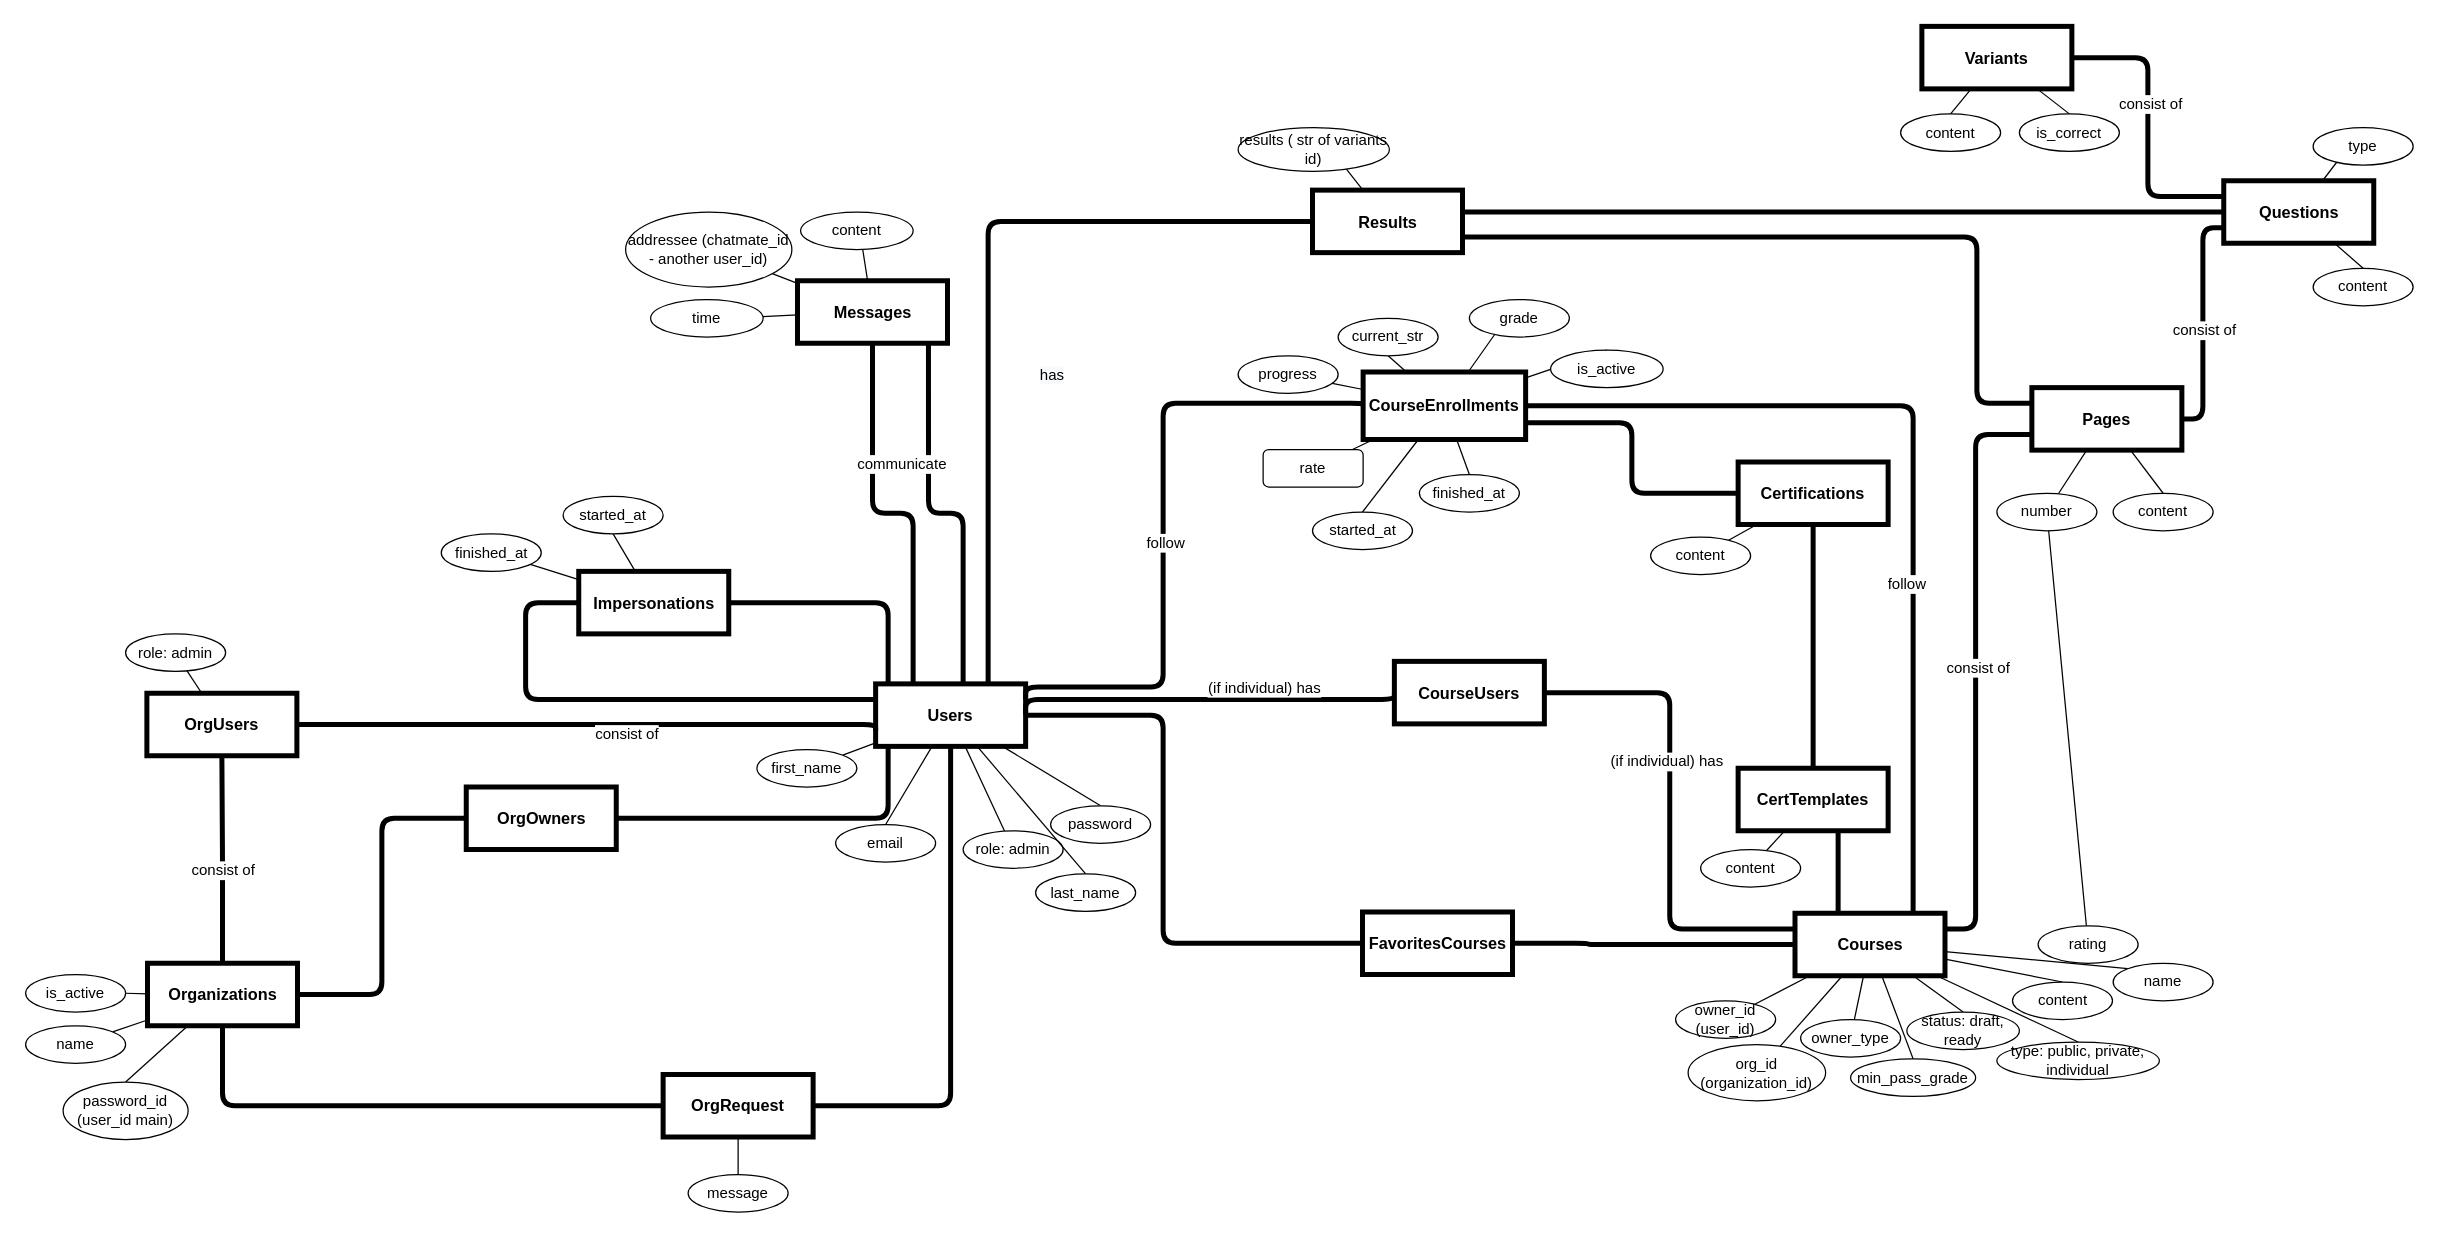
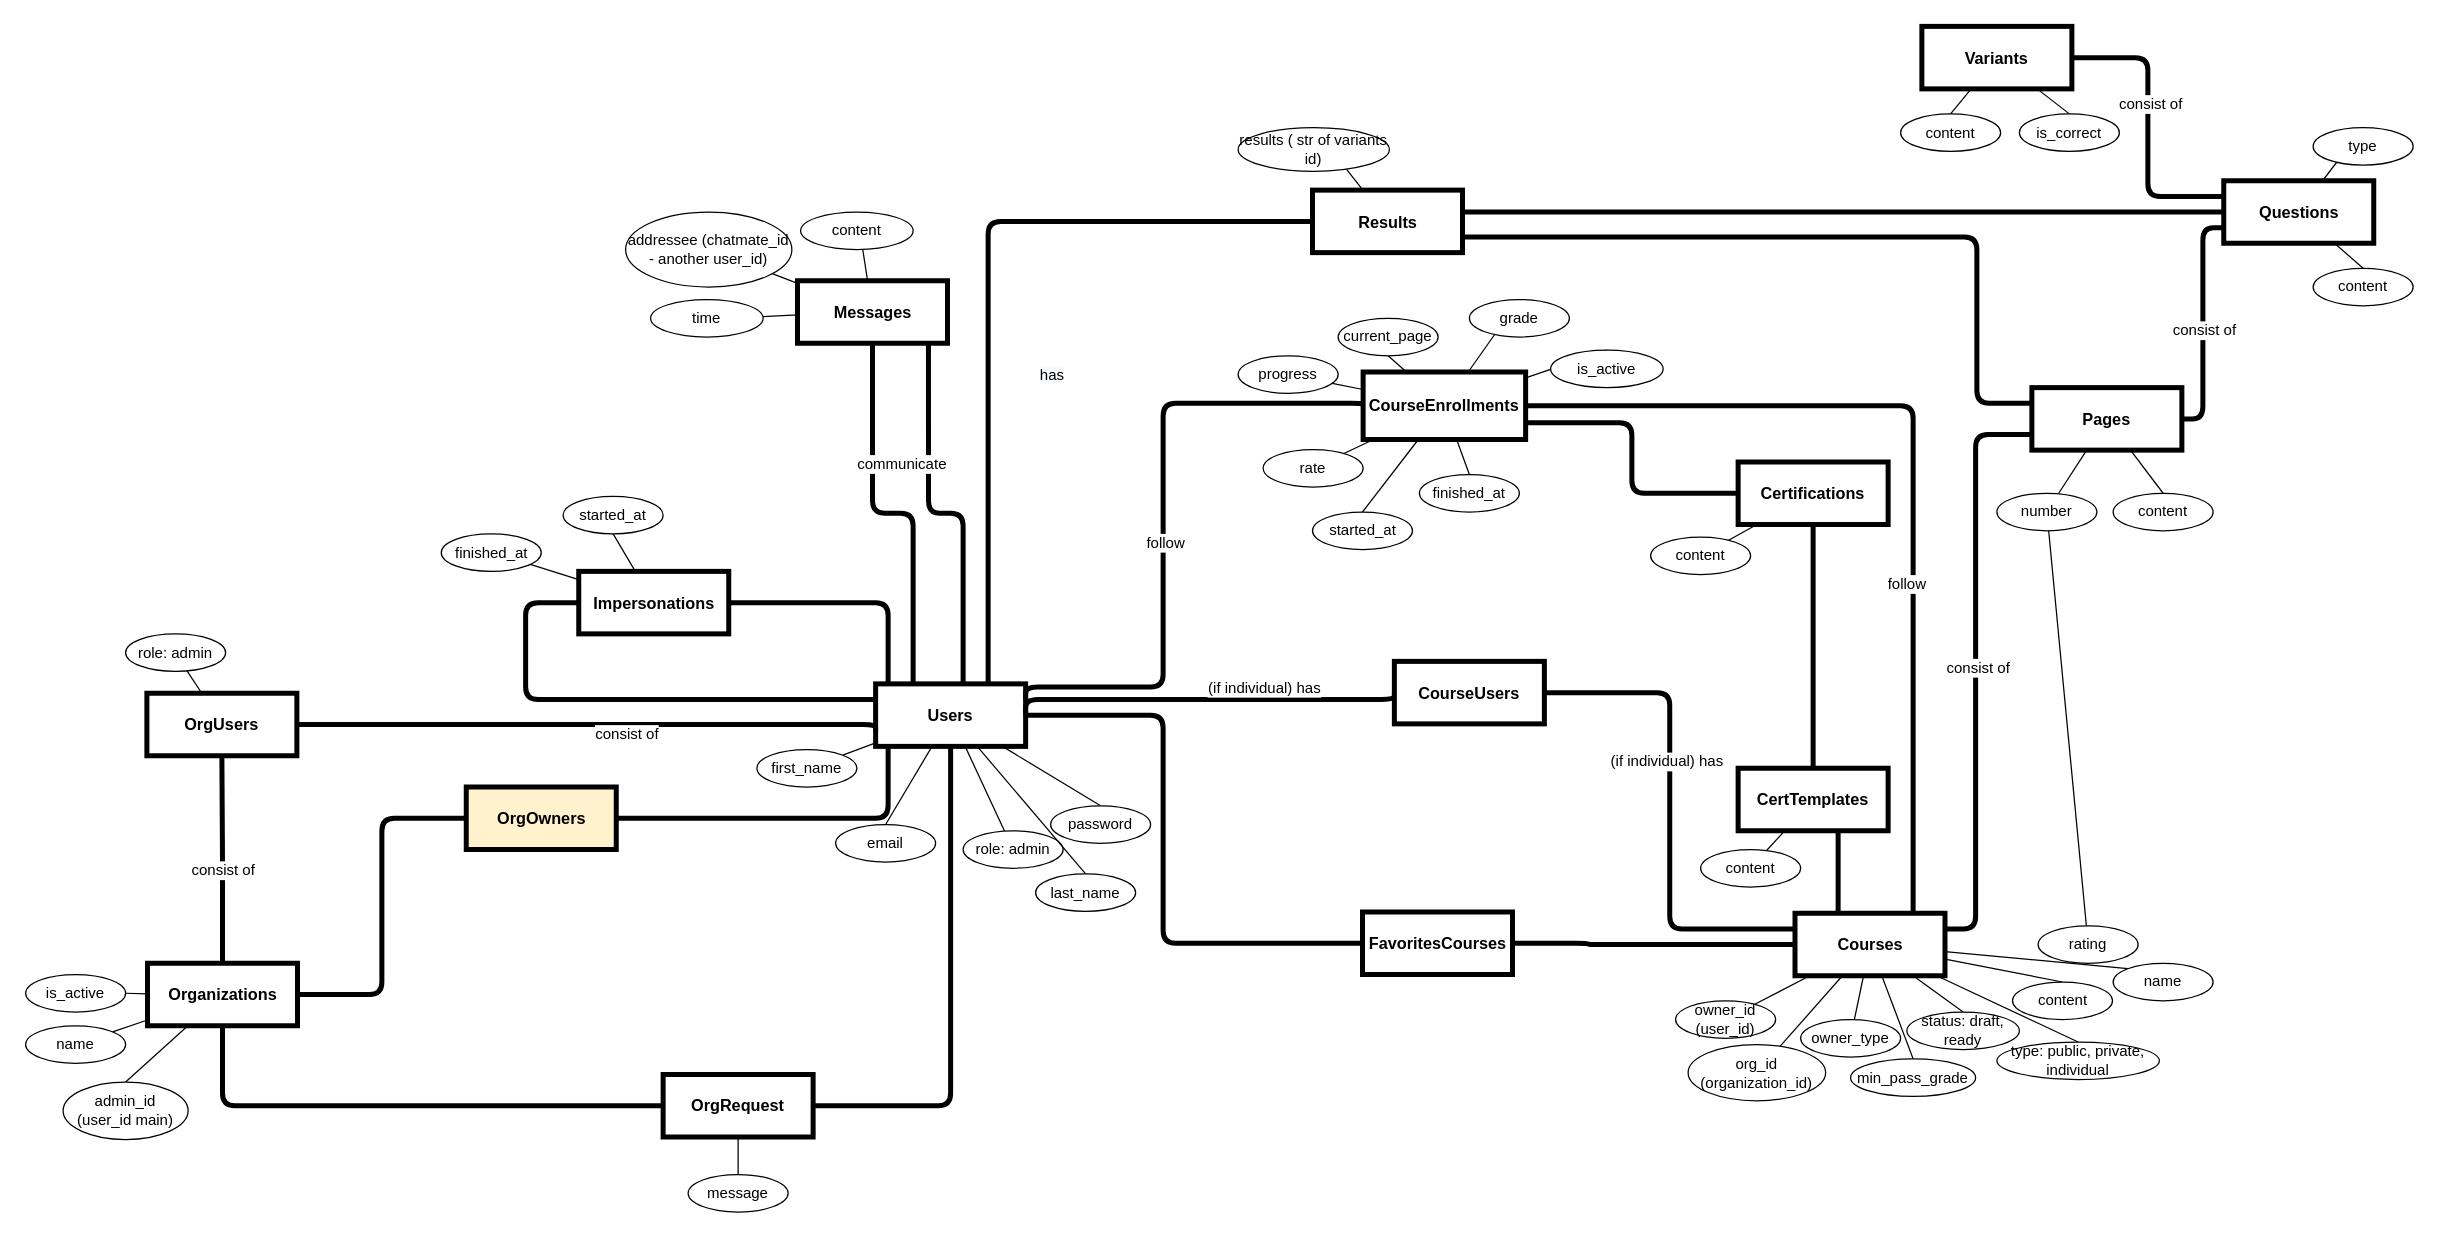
(1388, 337) -> (1388, 337)
(1313, 468) -> (1313, 468)
(541, 818) -> (541, 818)
(126, 1111) -> (126, 1111)
